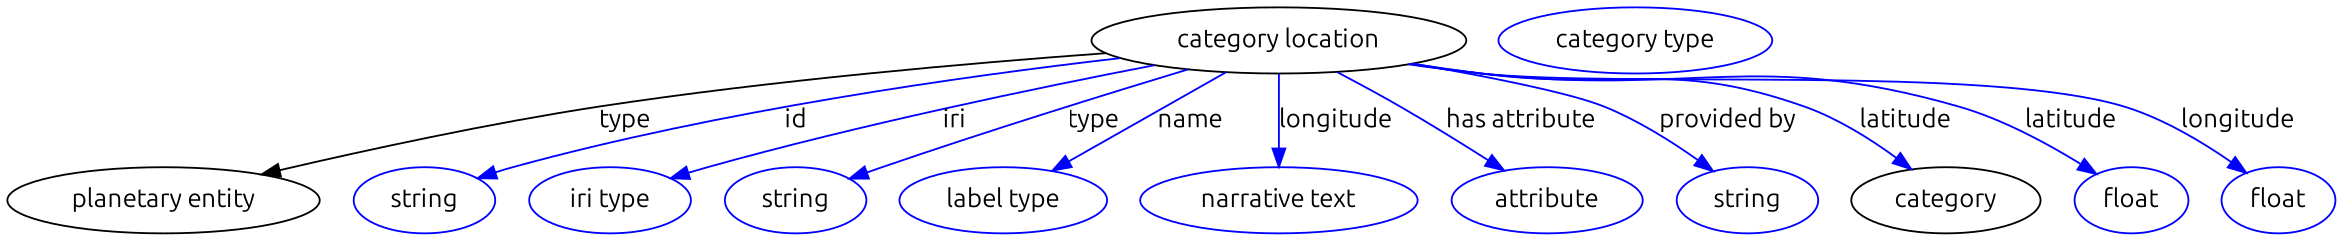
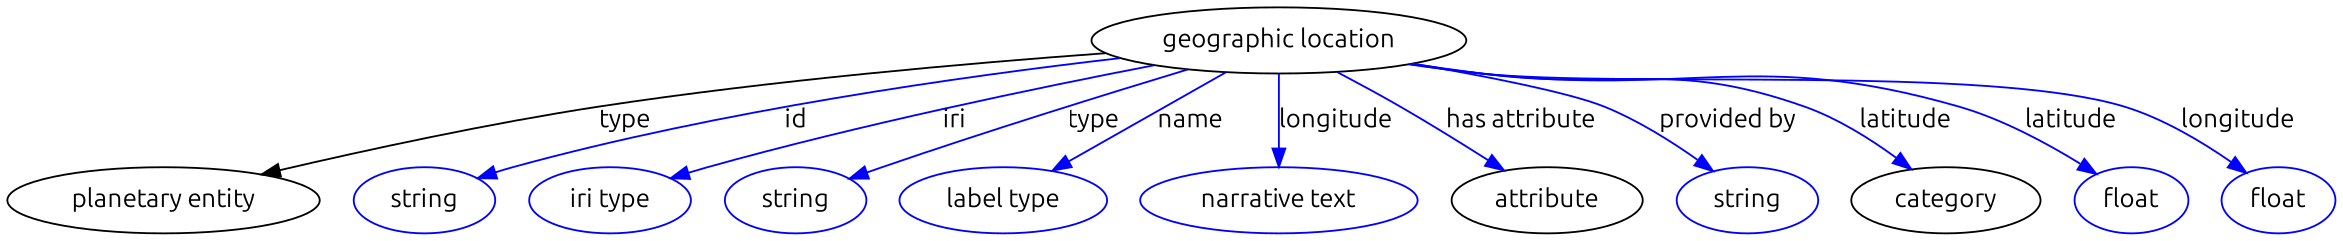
(1279, 40) -> (1279, 40)
(1635, 40) -> none
(1547, 200) -> (1547, 200)
